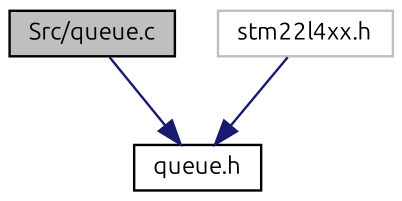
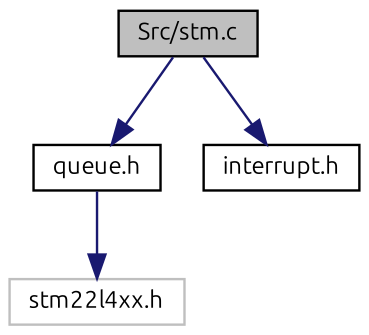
(92, 34) -> (188, 34)
(259, 91) -> (97, 223)
none -> (282, 168)
